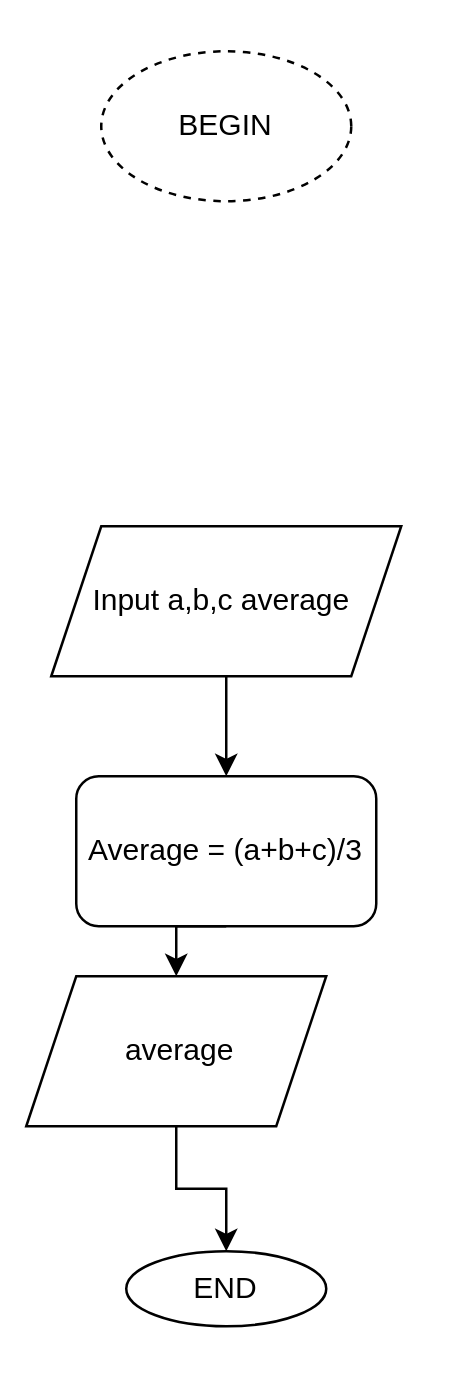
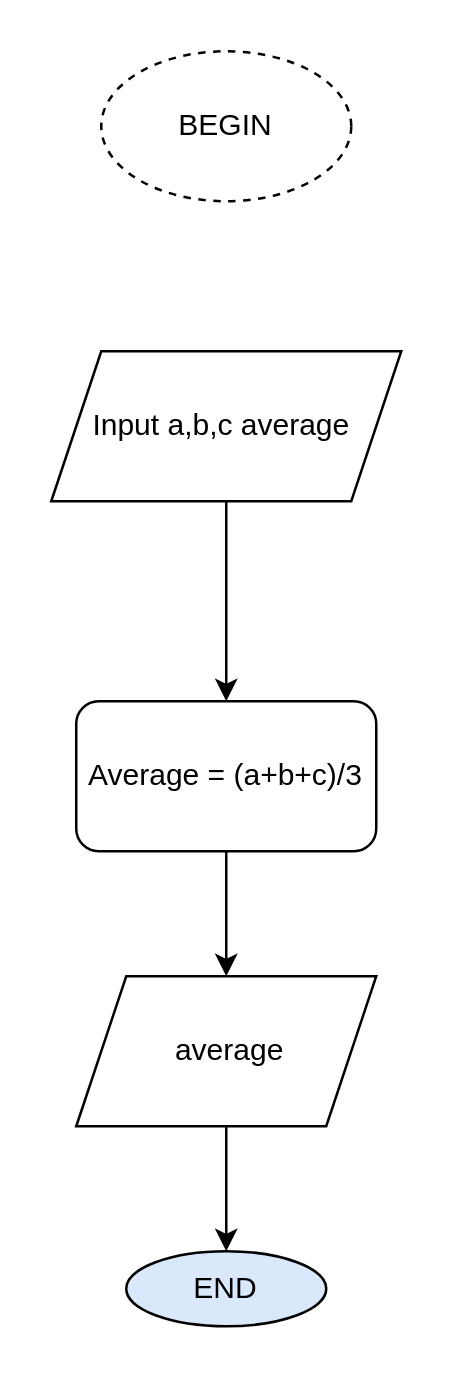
(226, 601) -> (226, 426)
(226, 851) -> (226, 776)
(176, 1051) -> (226, 1051)
(226, 1289) -> (226, 1289)
